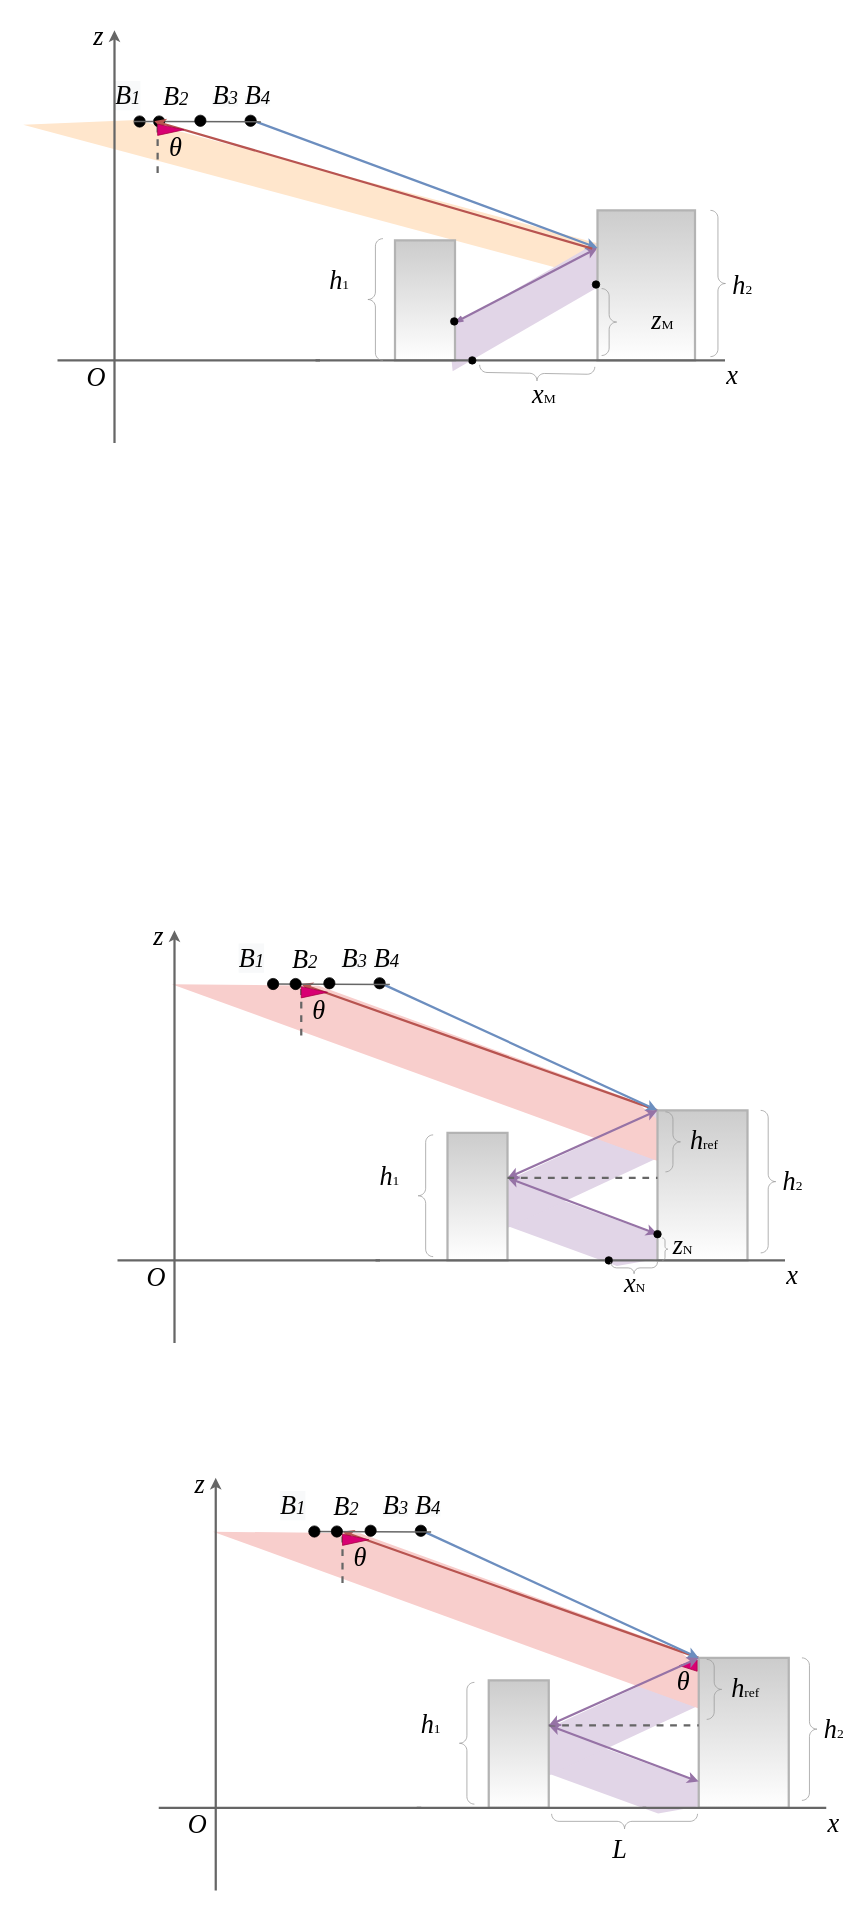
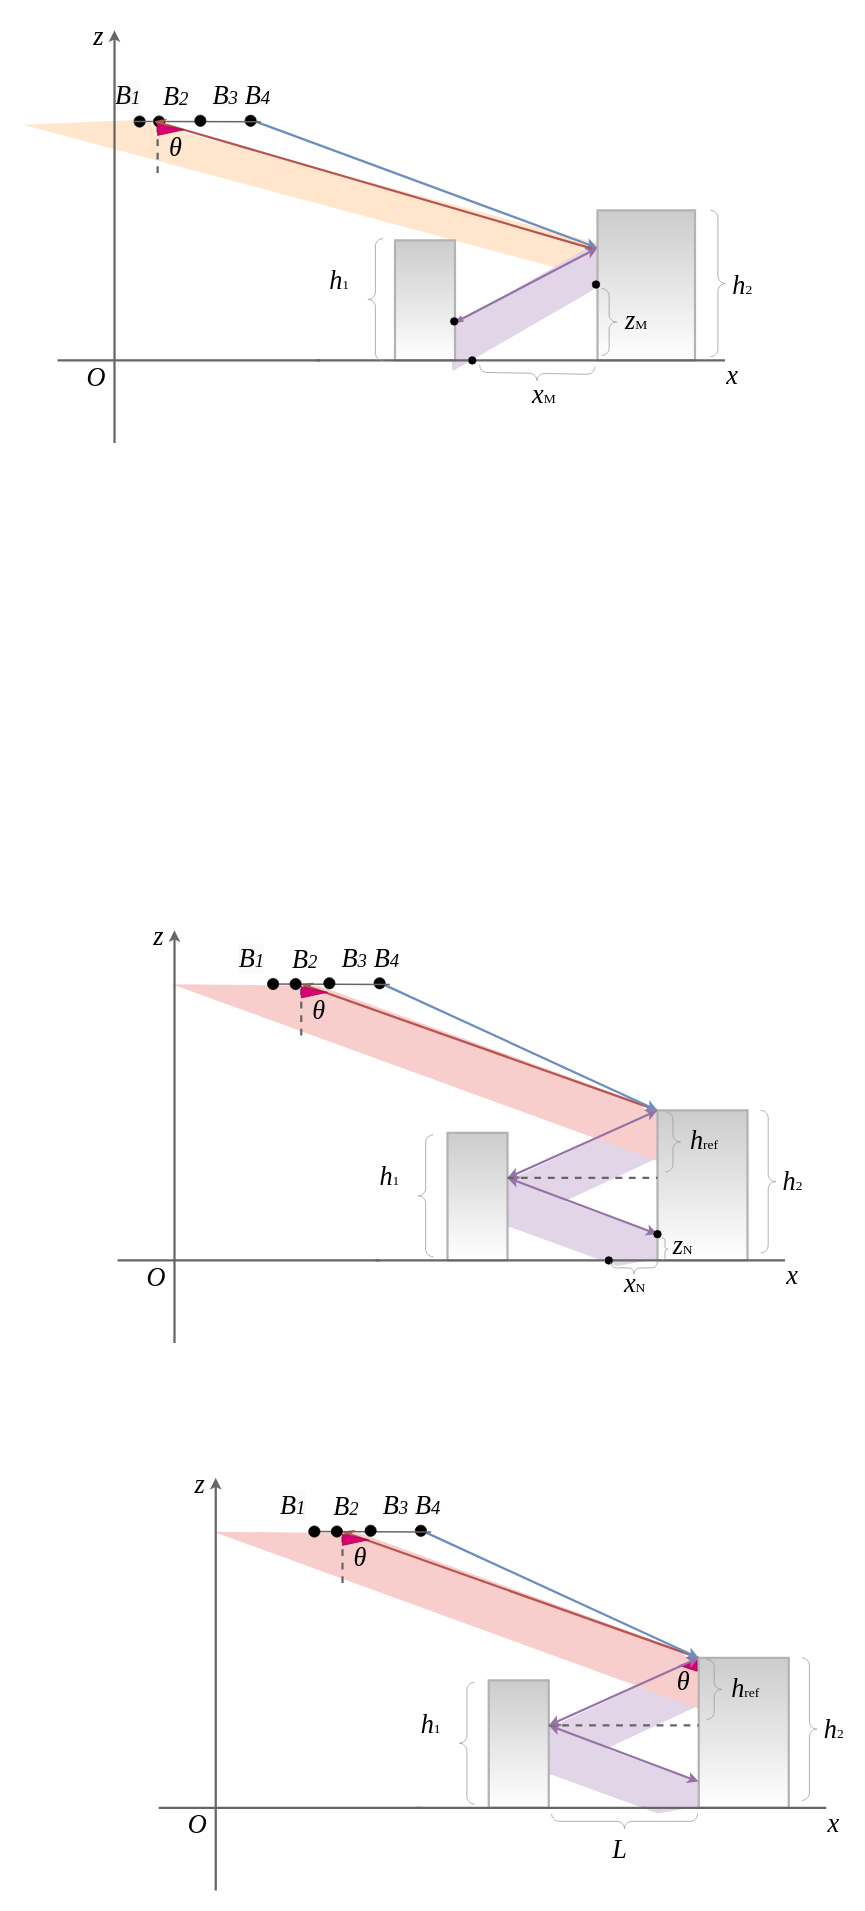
(663, 320) -> (637, 320)
